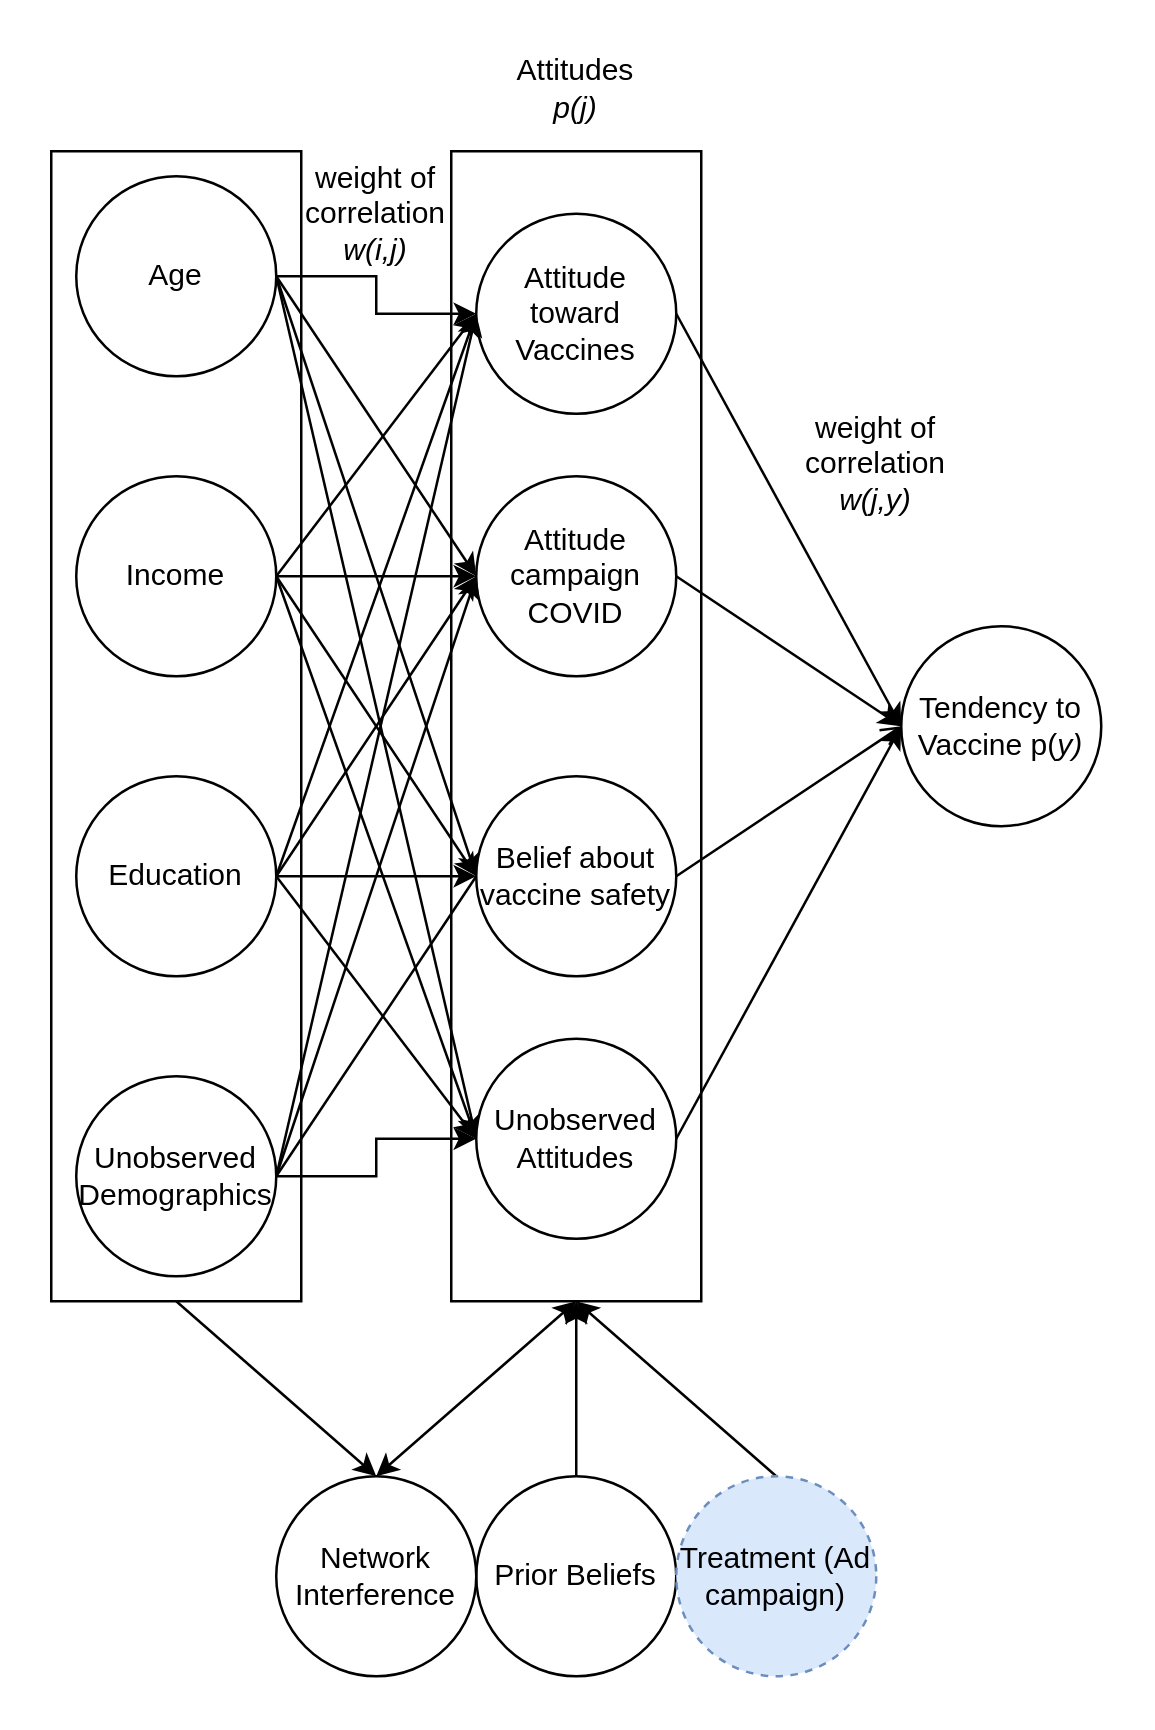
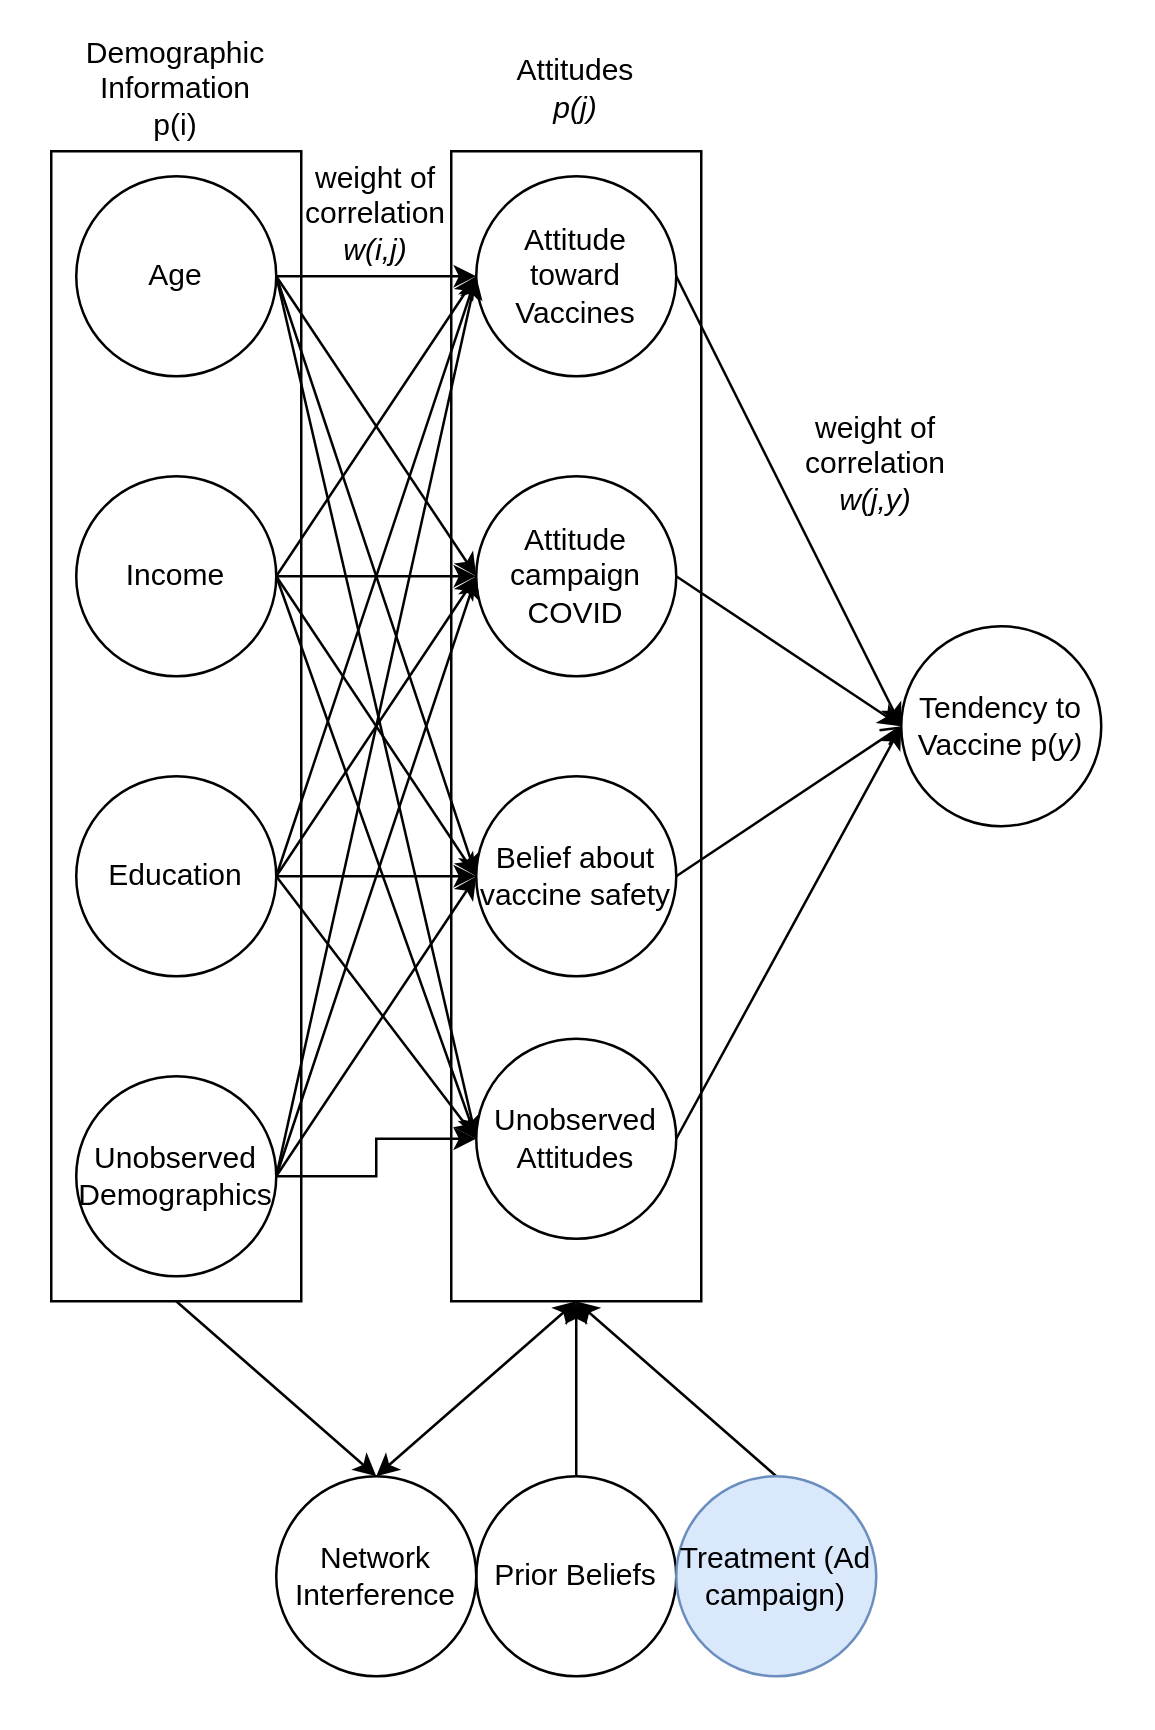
none -> (176, 89)
(576, 314) -> (576, 276)
(470, 885) -> (466, 891)
(776, 1576) -> (776, 1576)
